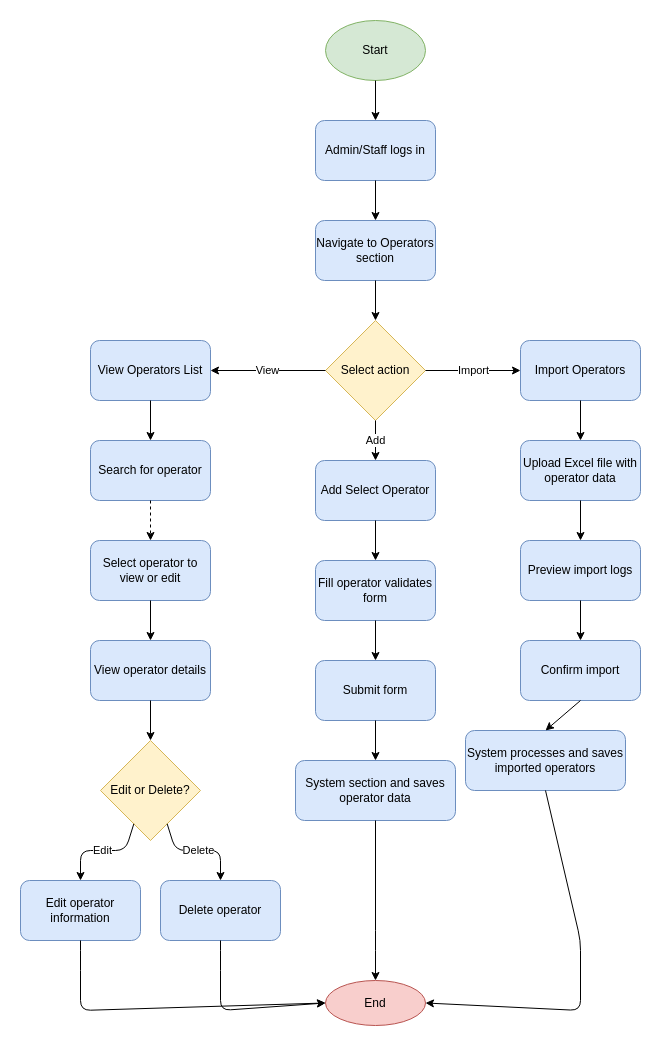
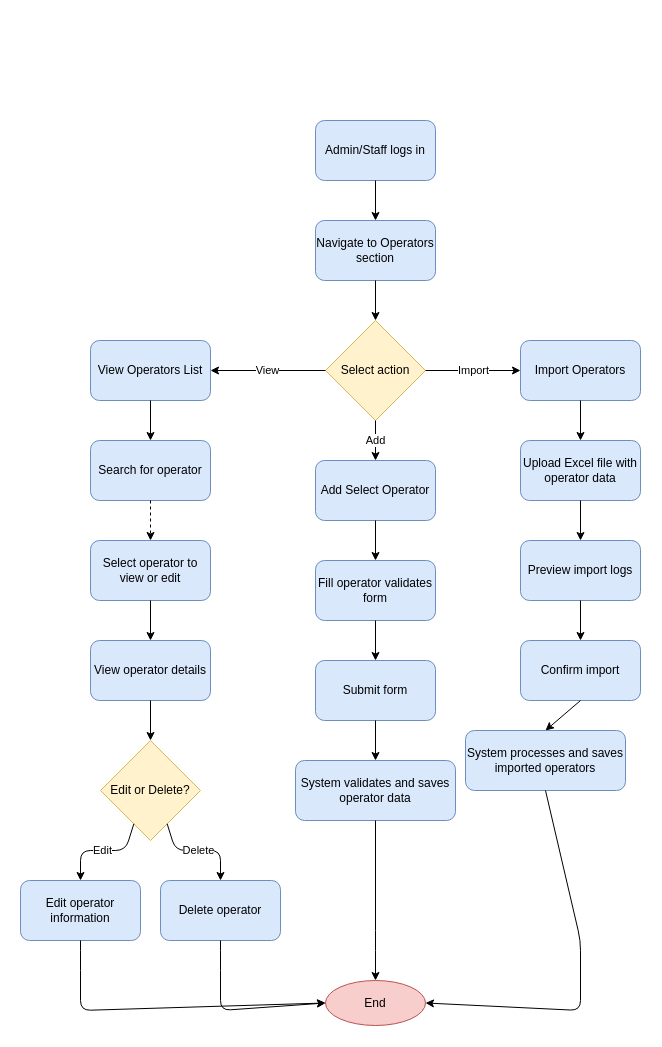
(376, 51) -> none
(376, 97) -> none
(376, 791) -> (376, 791)
